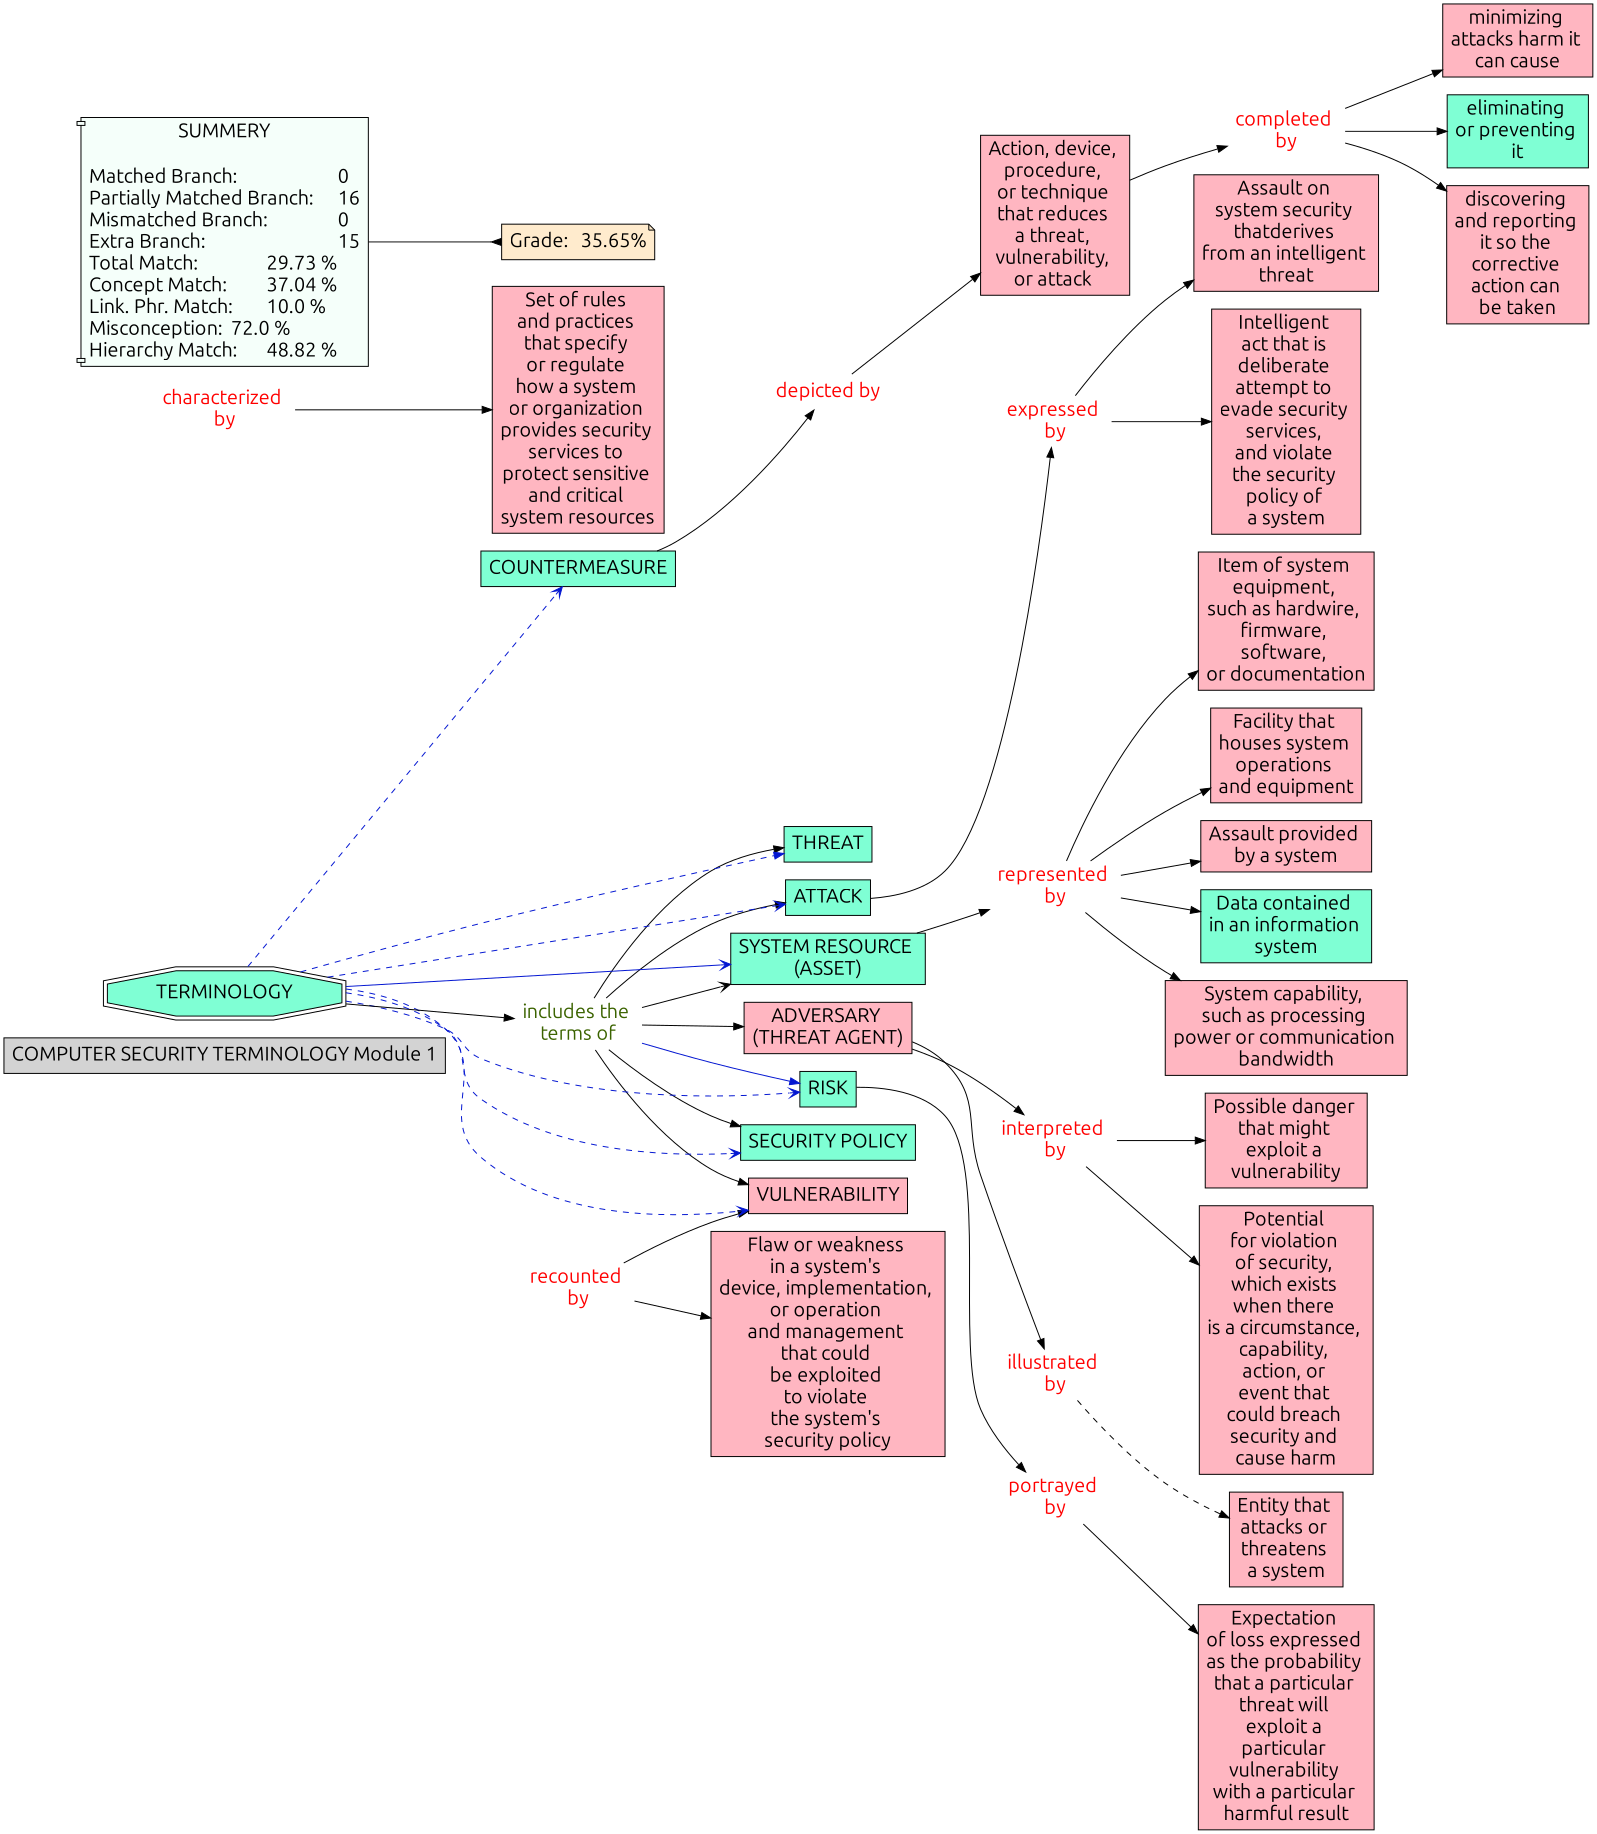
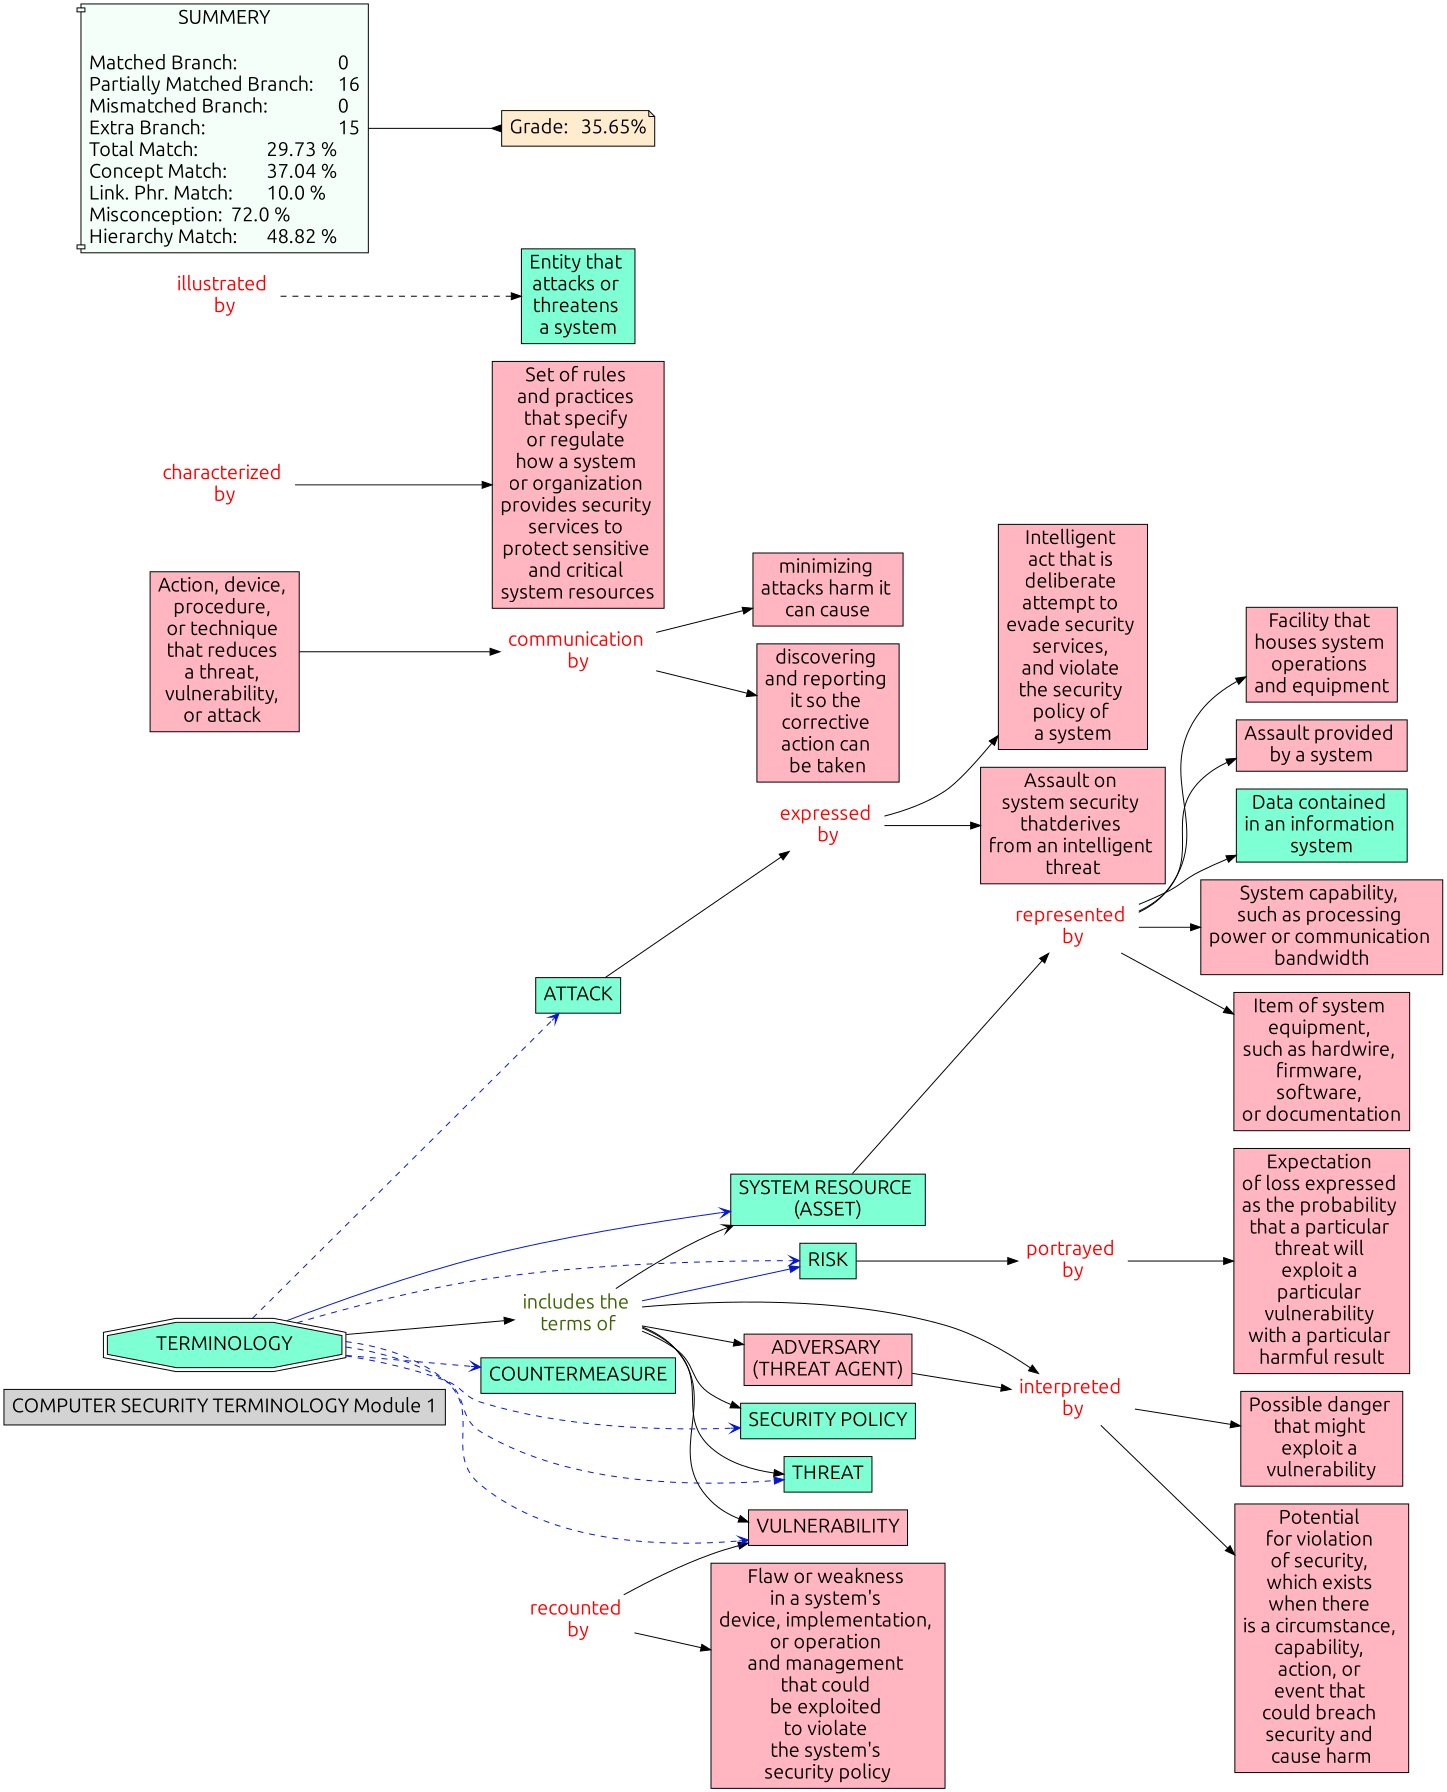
(1286, 131) -> (578, 652)
(1518, 131) -> none
(828, 392) -> none
(684, 939) -> (842, 1307)
(983, 1182) -> none
(1286, 1540) -> (578, 296)
